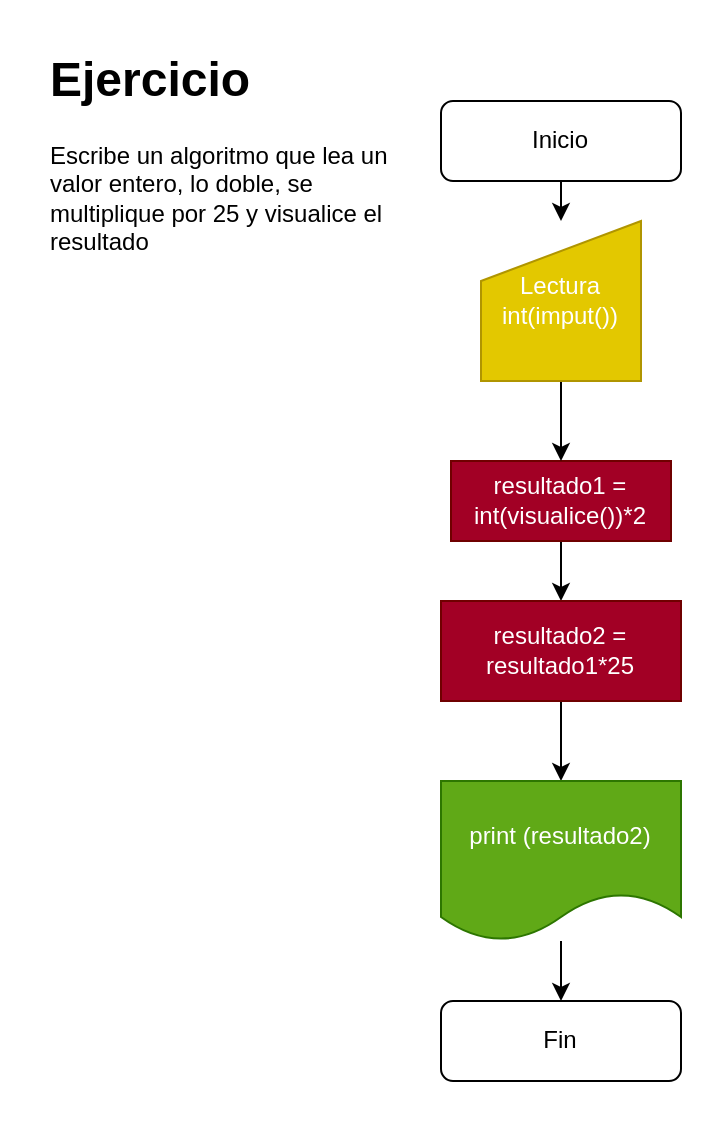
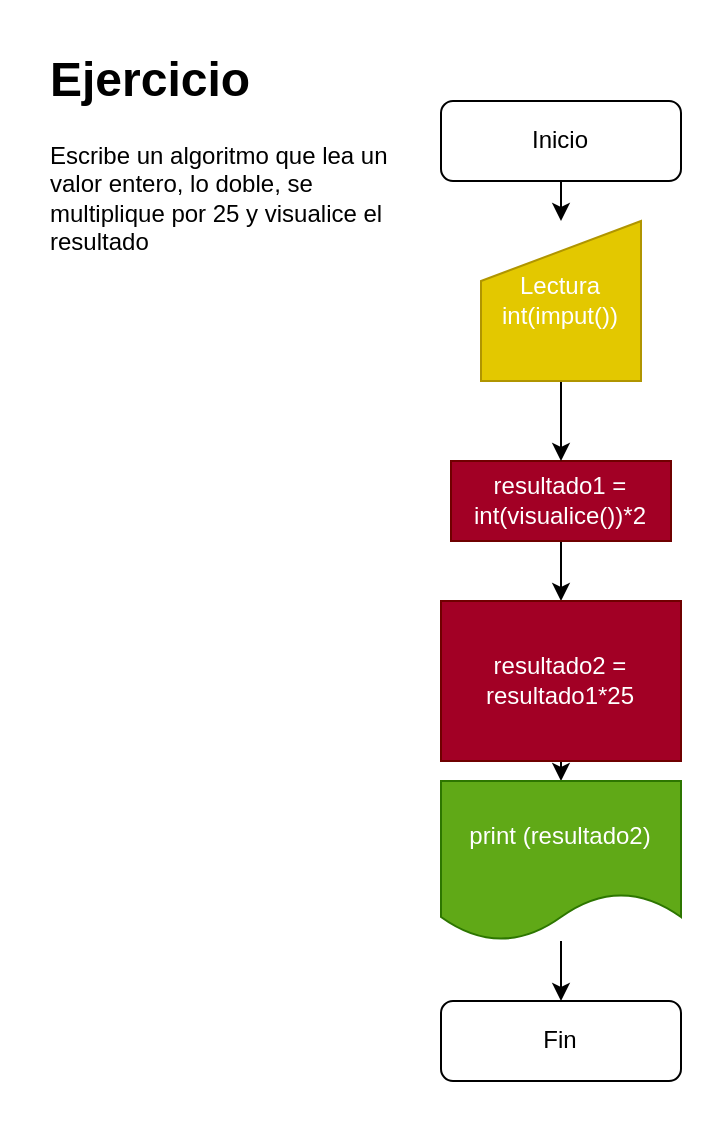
(561, 651) -> (561, 681)
